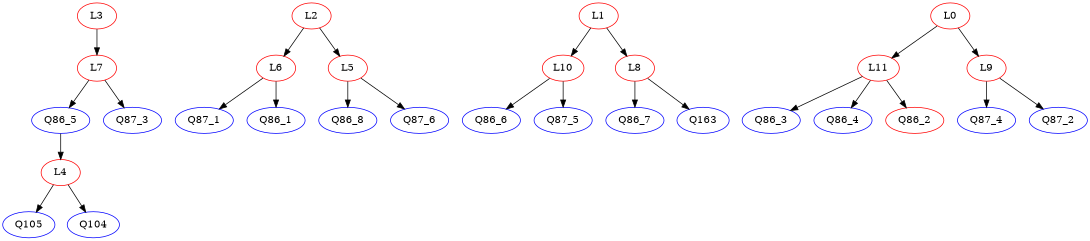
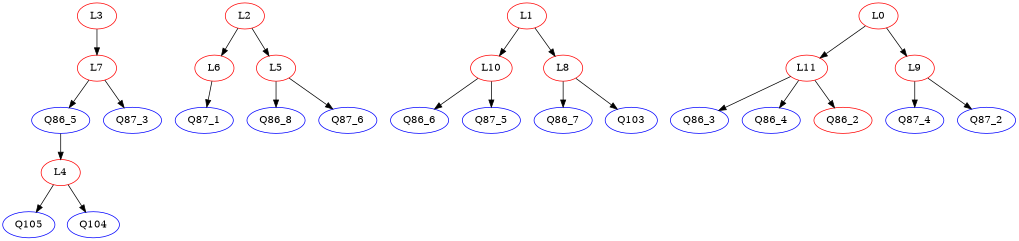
(276, 120) -> none
(703, 120) -> (631, 120)
